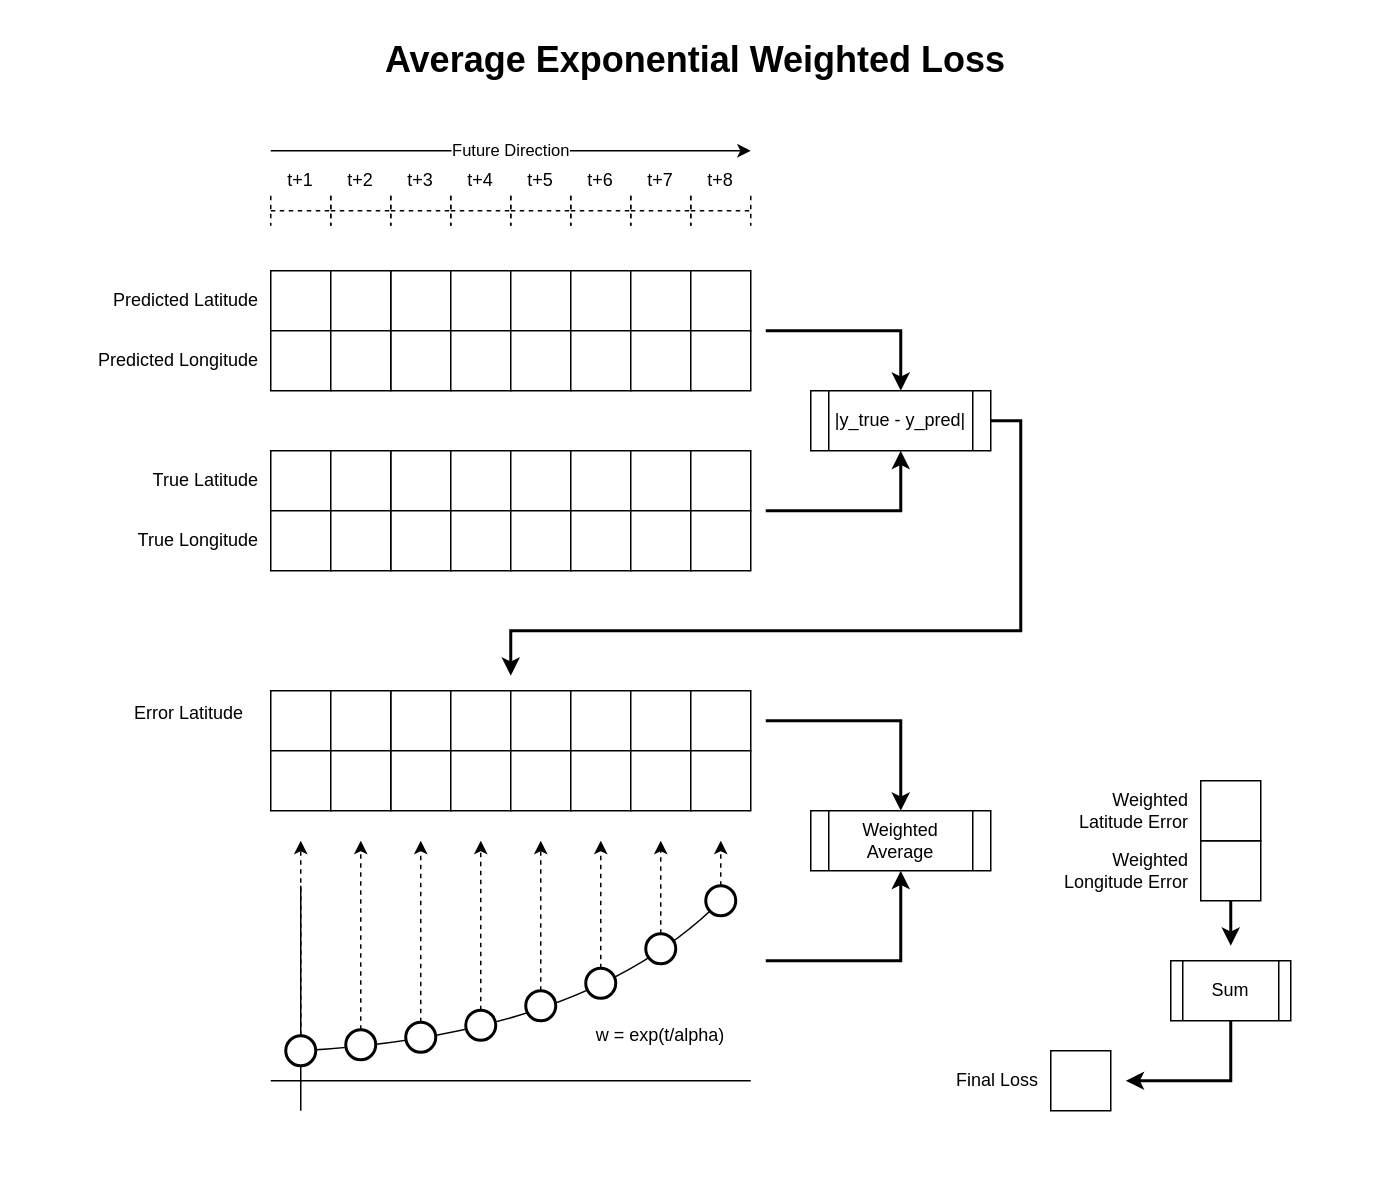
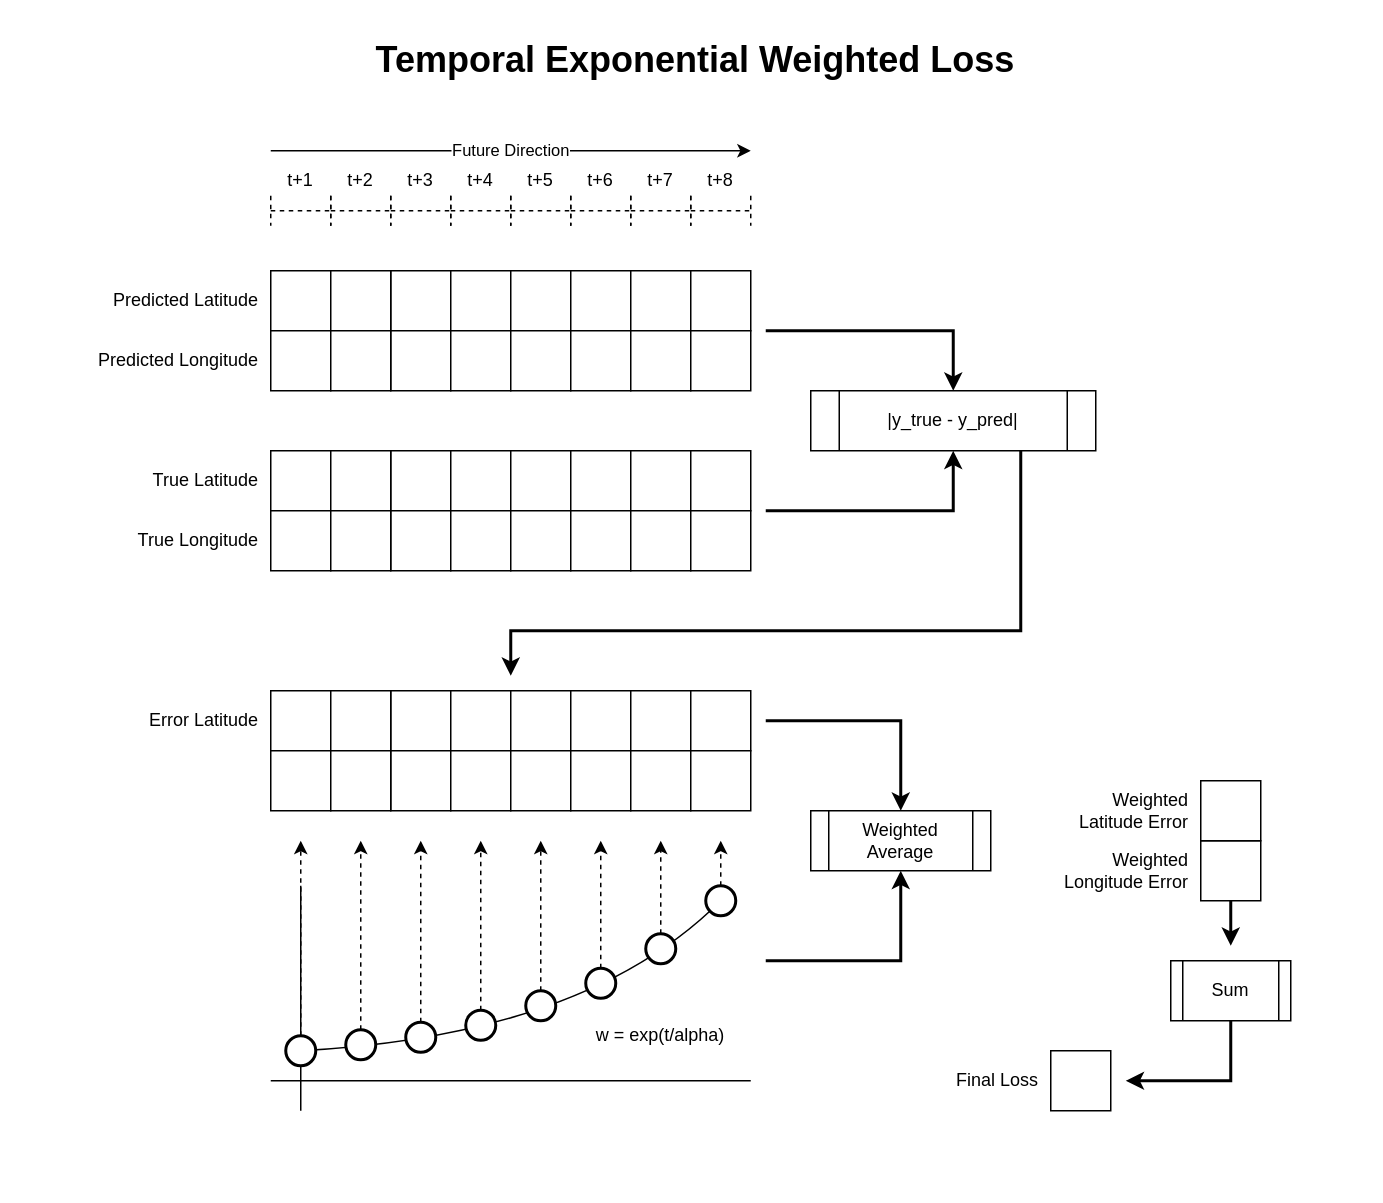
(691, 61) -> (691, 61)
(901, 421) -> (953, 421)
(136, 713) -> (151, 721)
